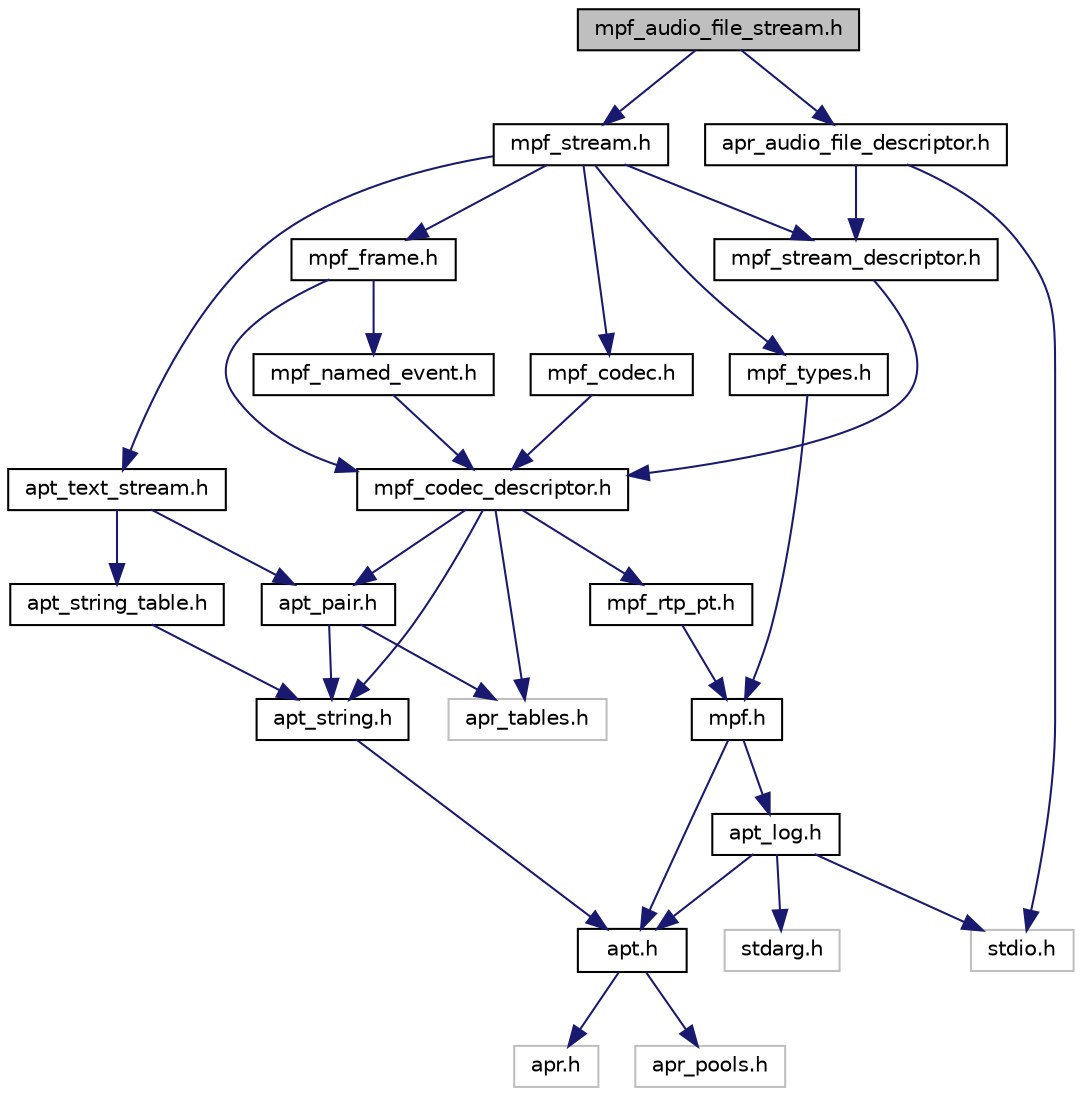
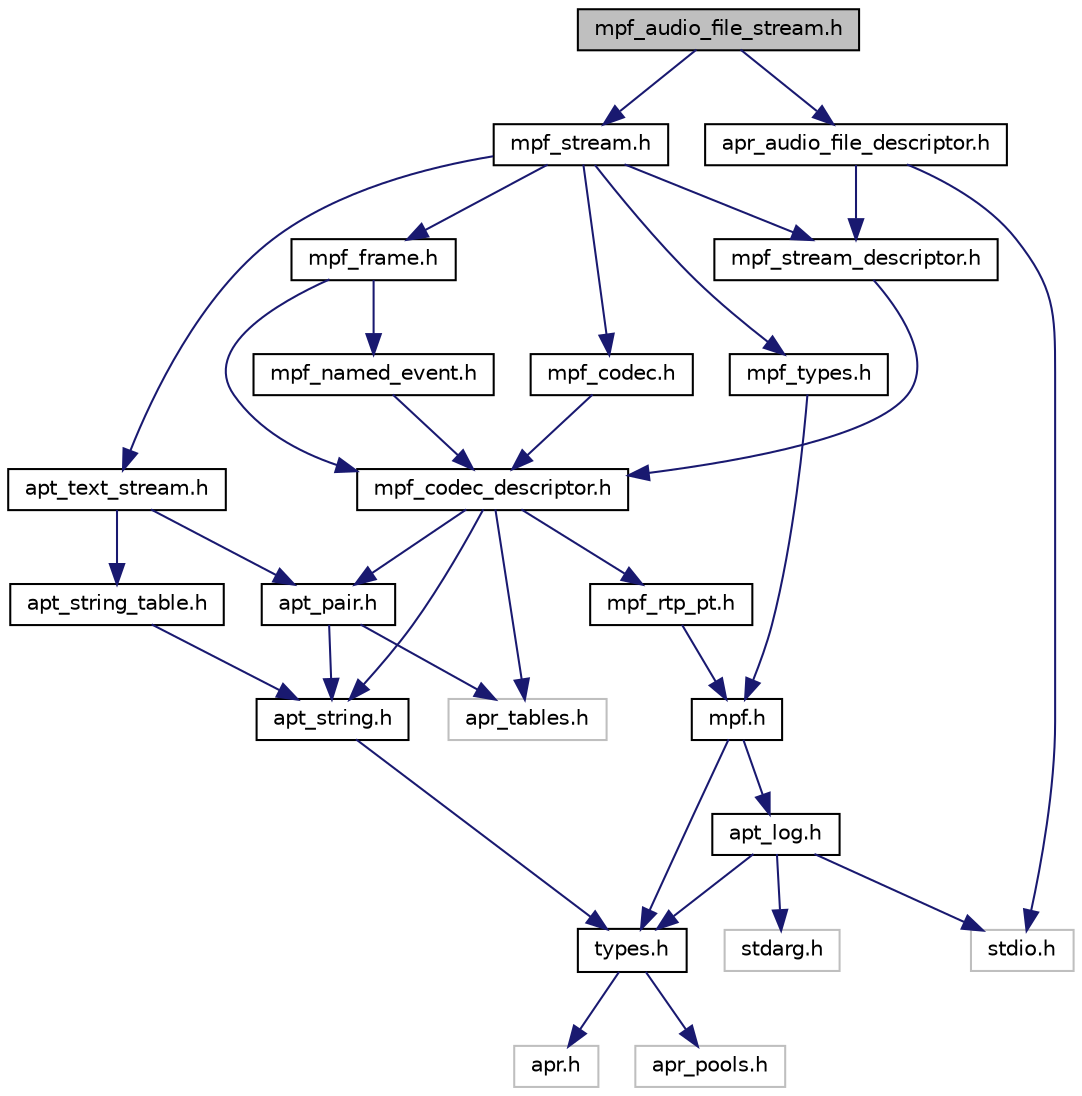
(632, 950) -> (632, 950)
